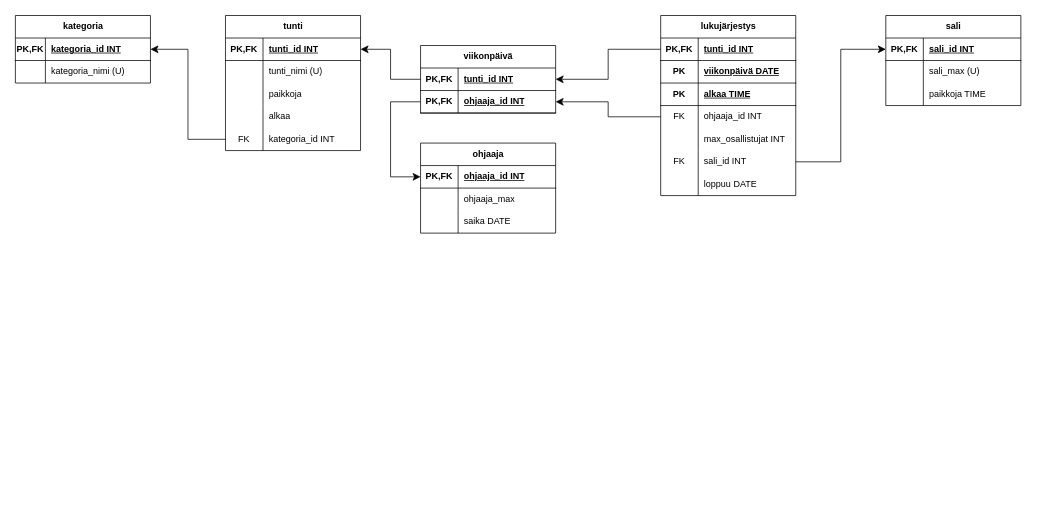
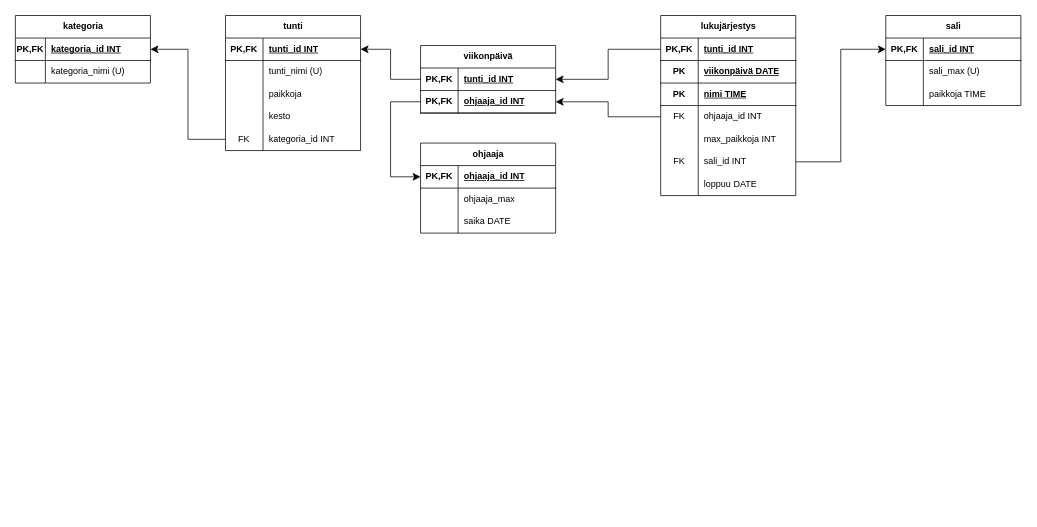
(727, 94) -> (723, 94)
(280, 117) -> (281, 117)
(750, 139) -> (742, 139)
